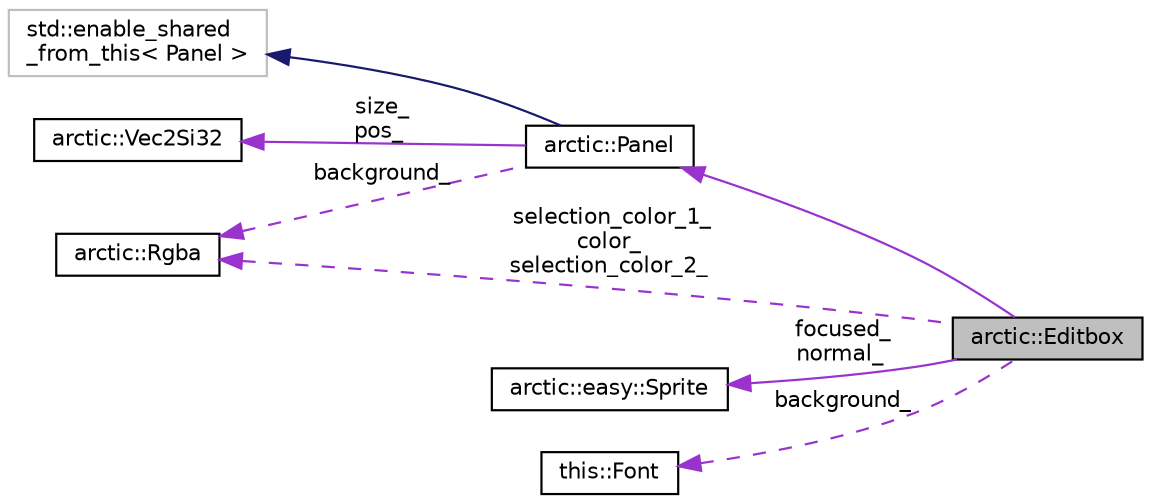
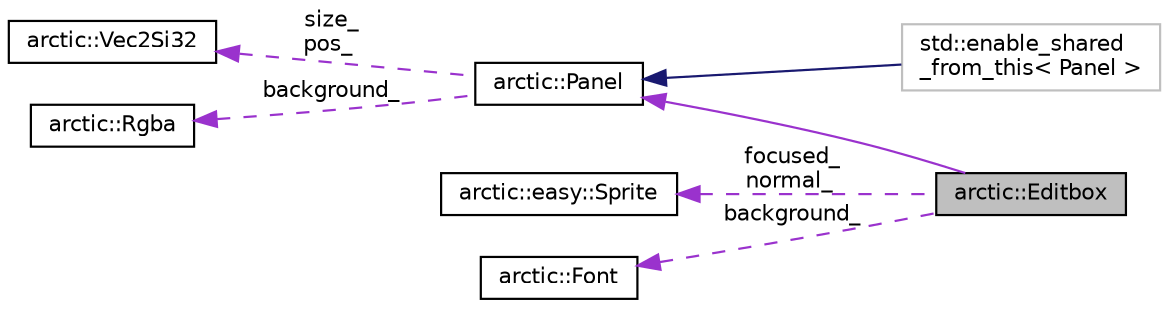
(428, 81) -> (784, 71)
(395, 144) -> (357, 65)
(598, 288) -> none
(854, 375) -> (818, 194)
(610, 473) -> (559, 278)
